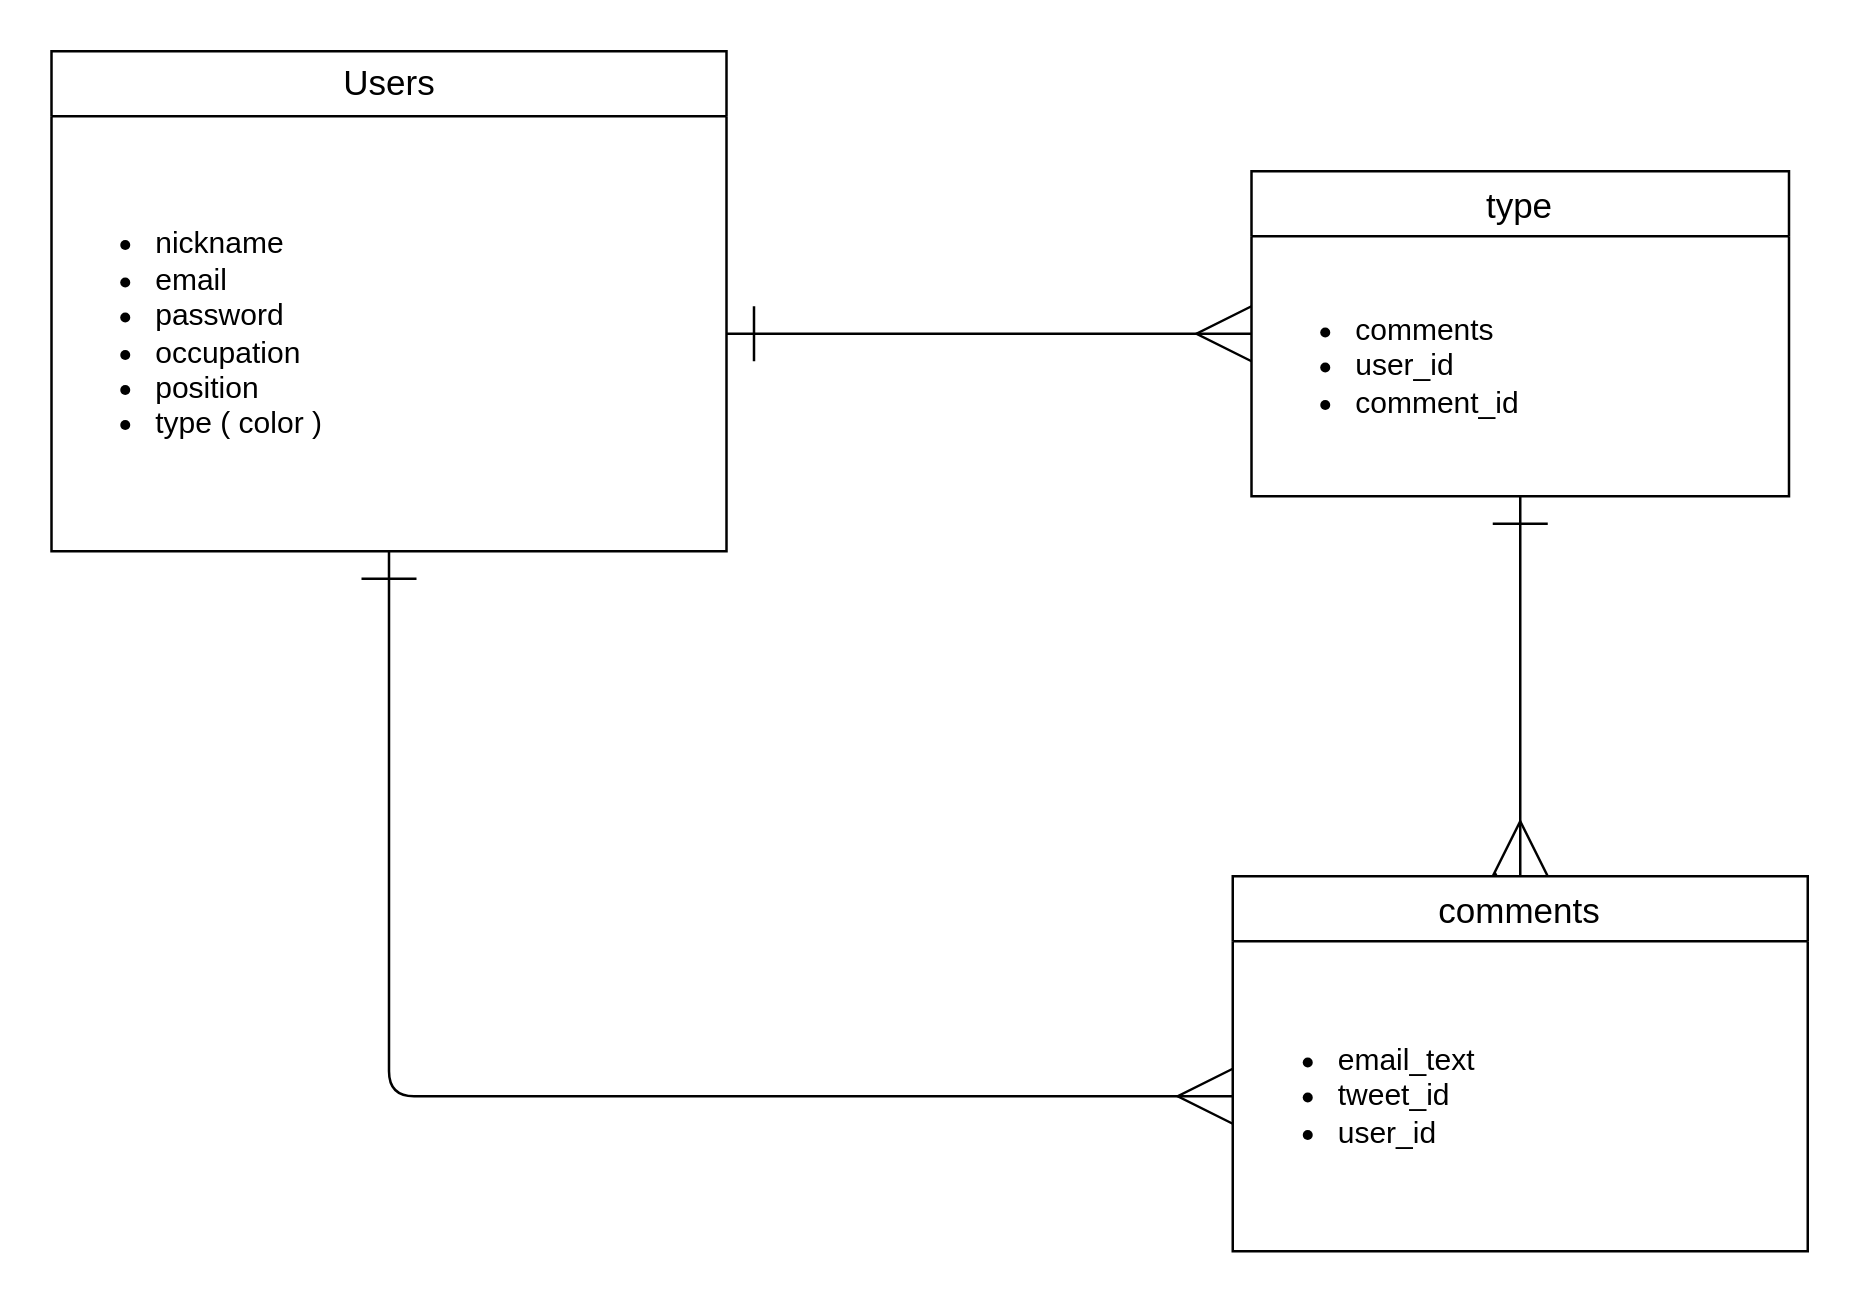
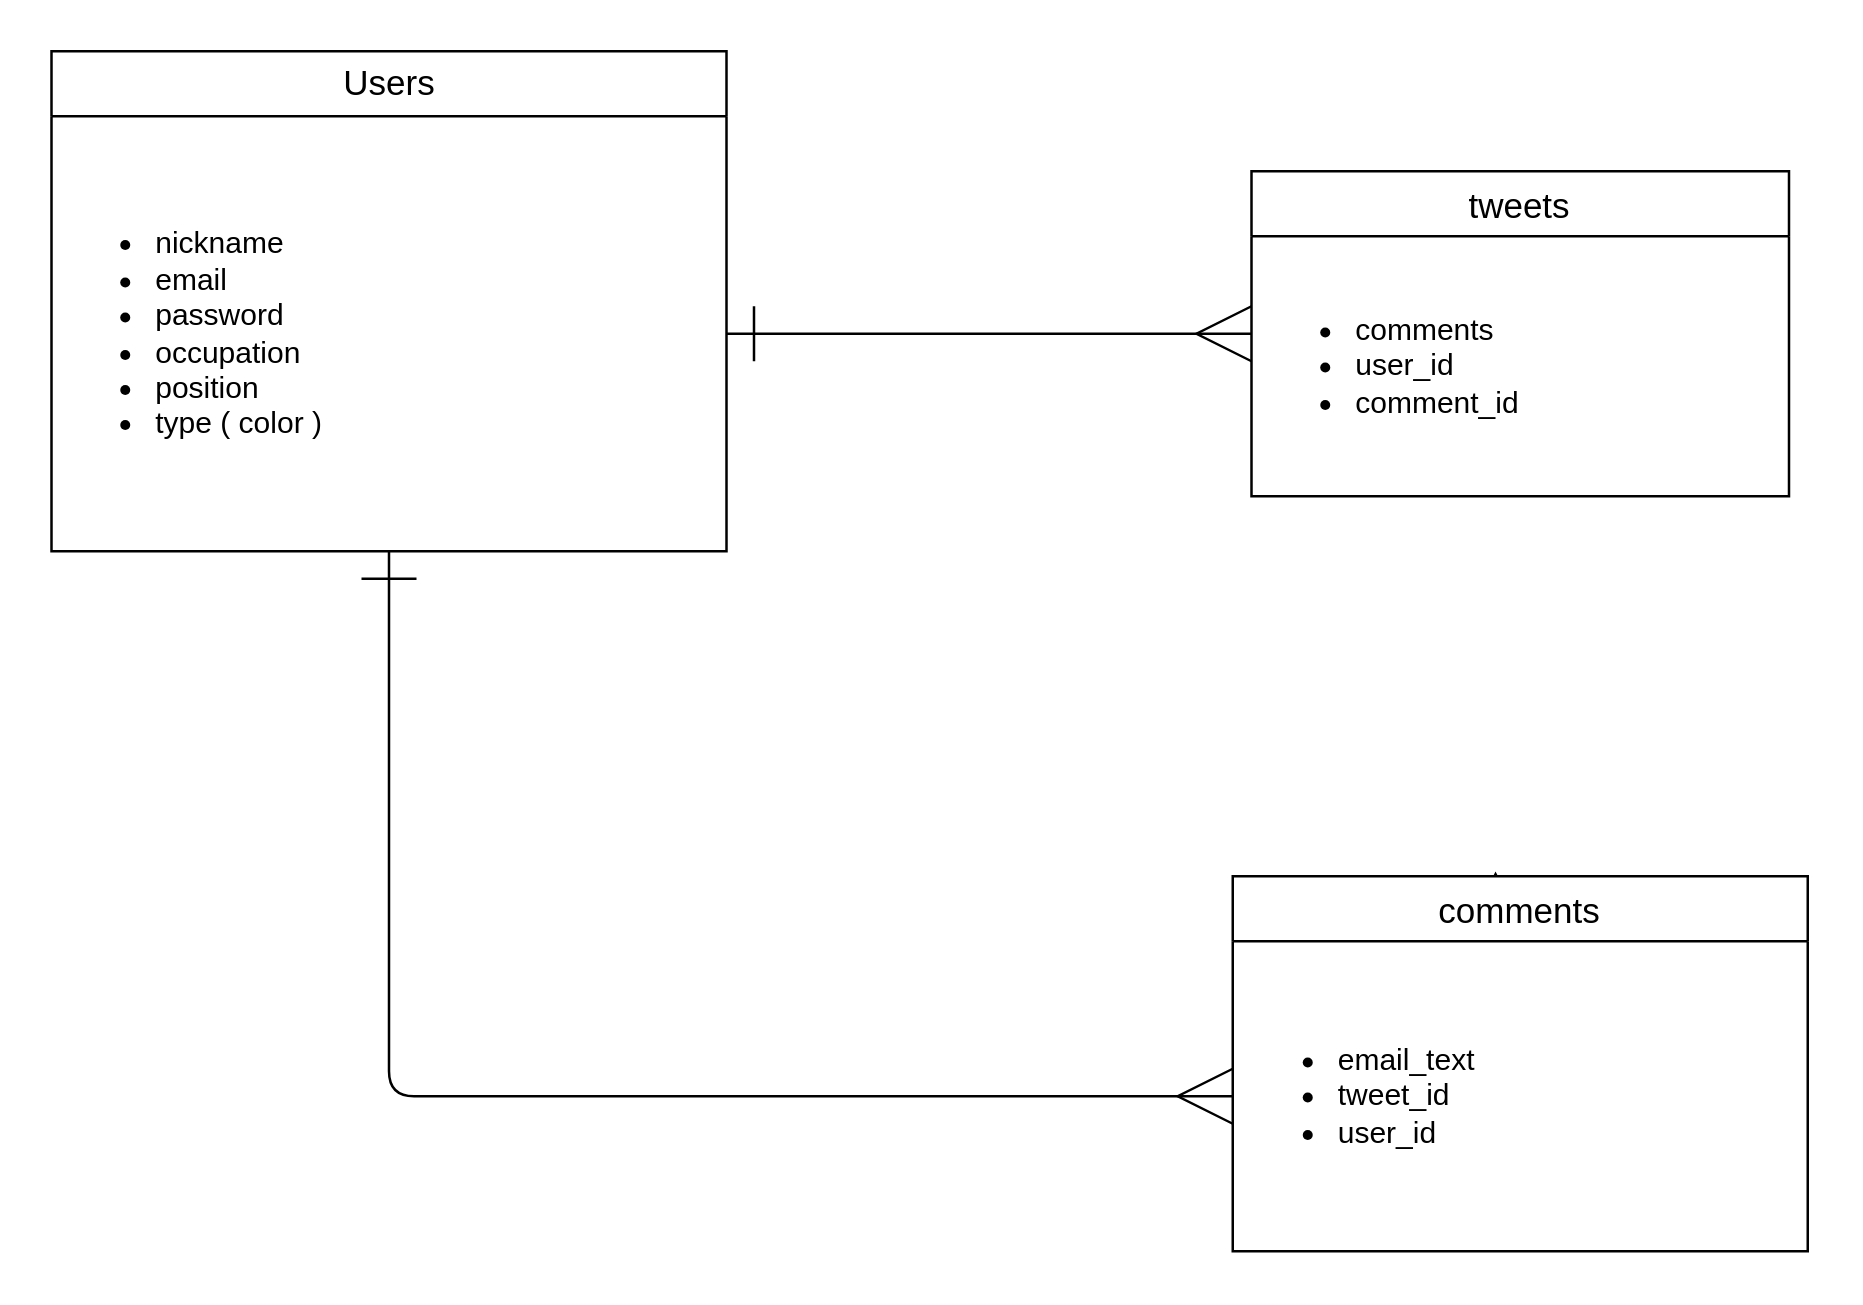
(1519, 206) -> (1519, 206)
(1520, 686) -> none
